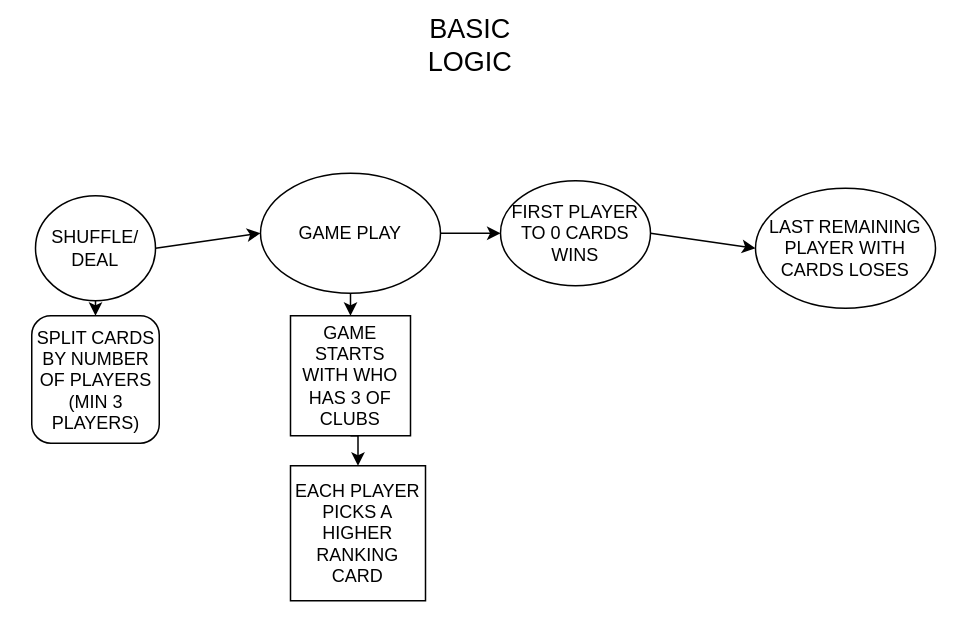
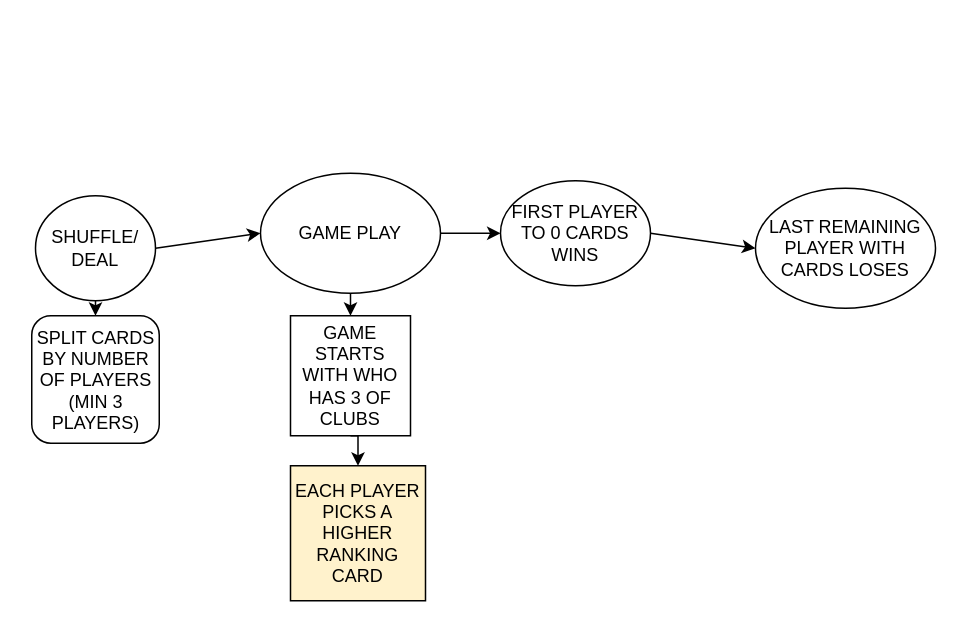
(470, 46) -> none
(358, 533) -> (358, 533)
